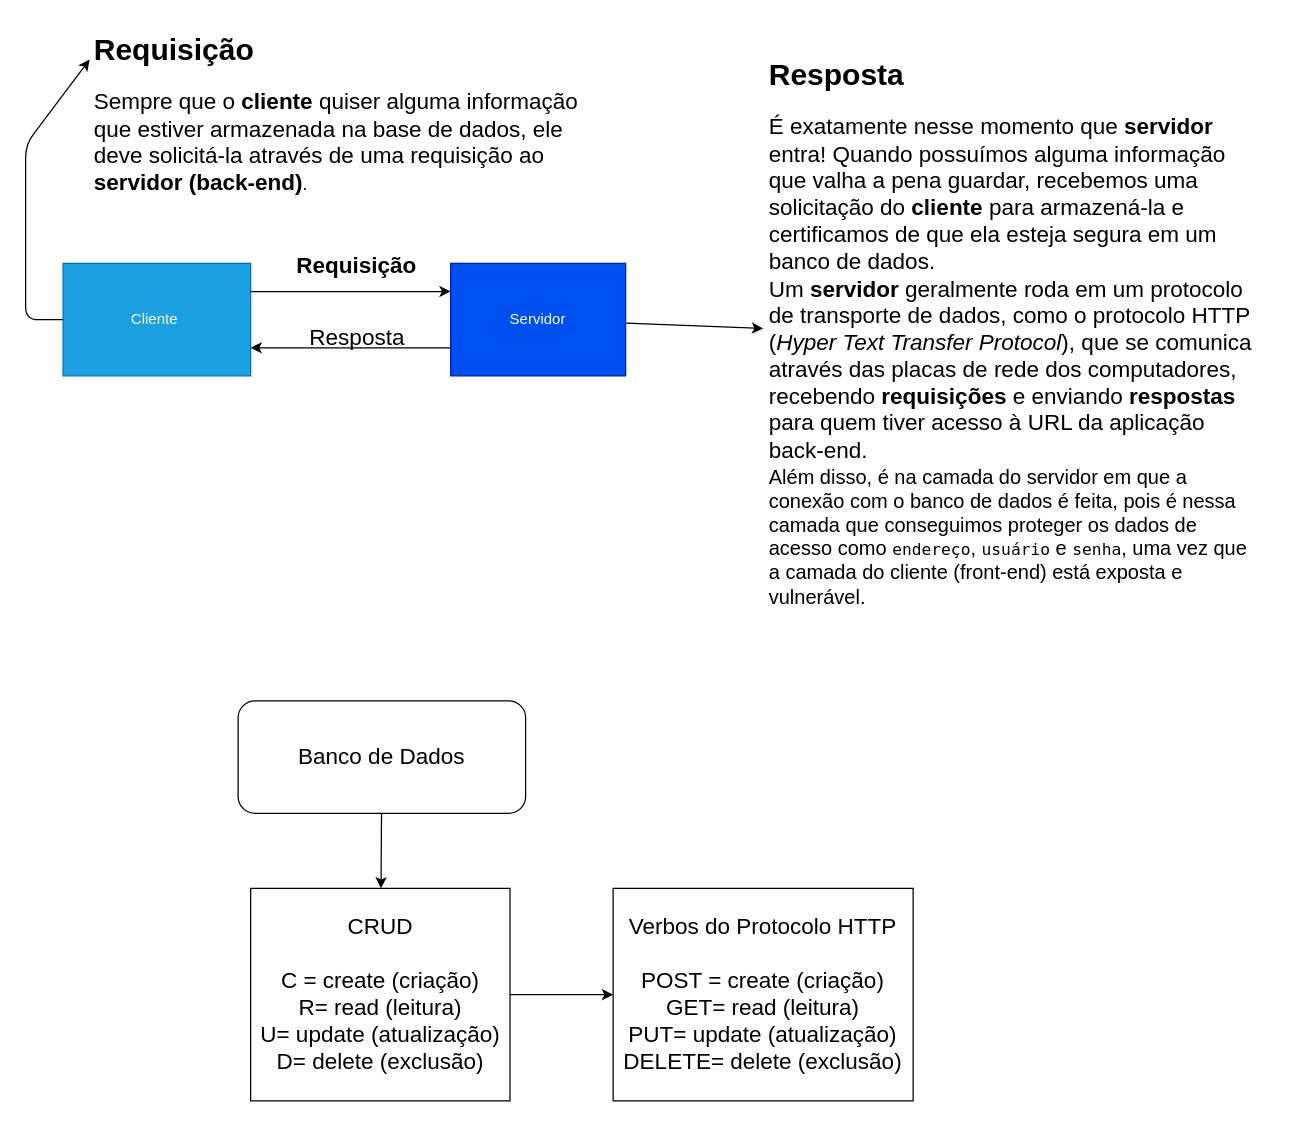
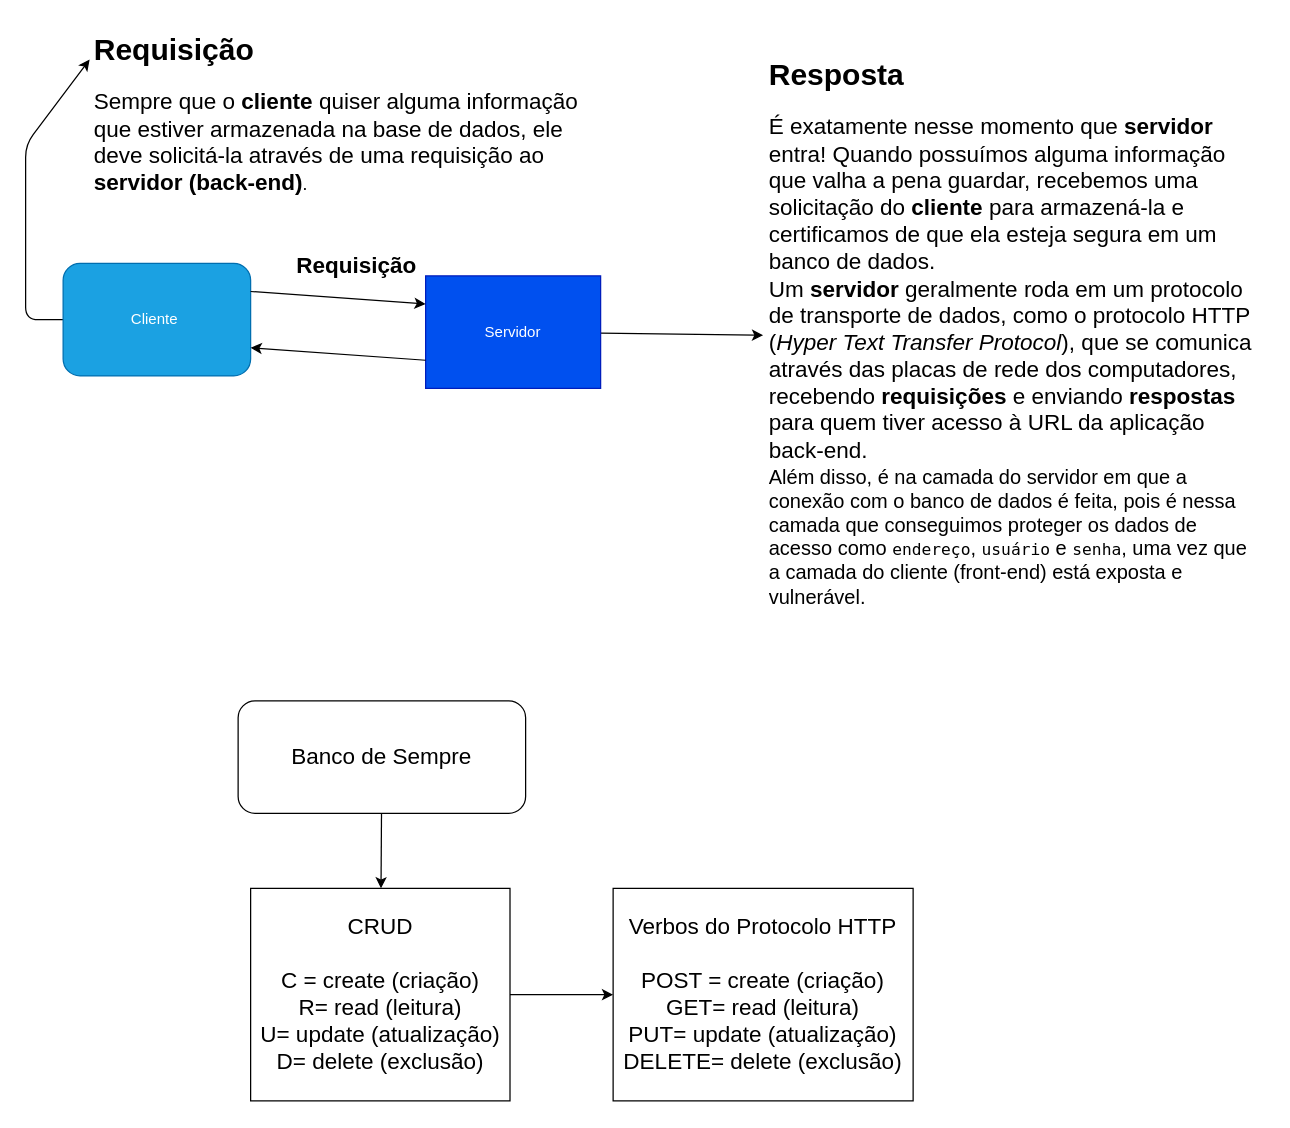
(157, 319) -> (157, 319)
(538, 319) -> (513, 332)
(357, 338) -> none
(382, 757) -> (382, 757)
